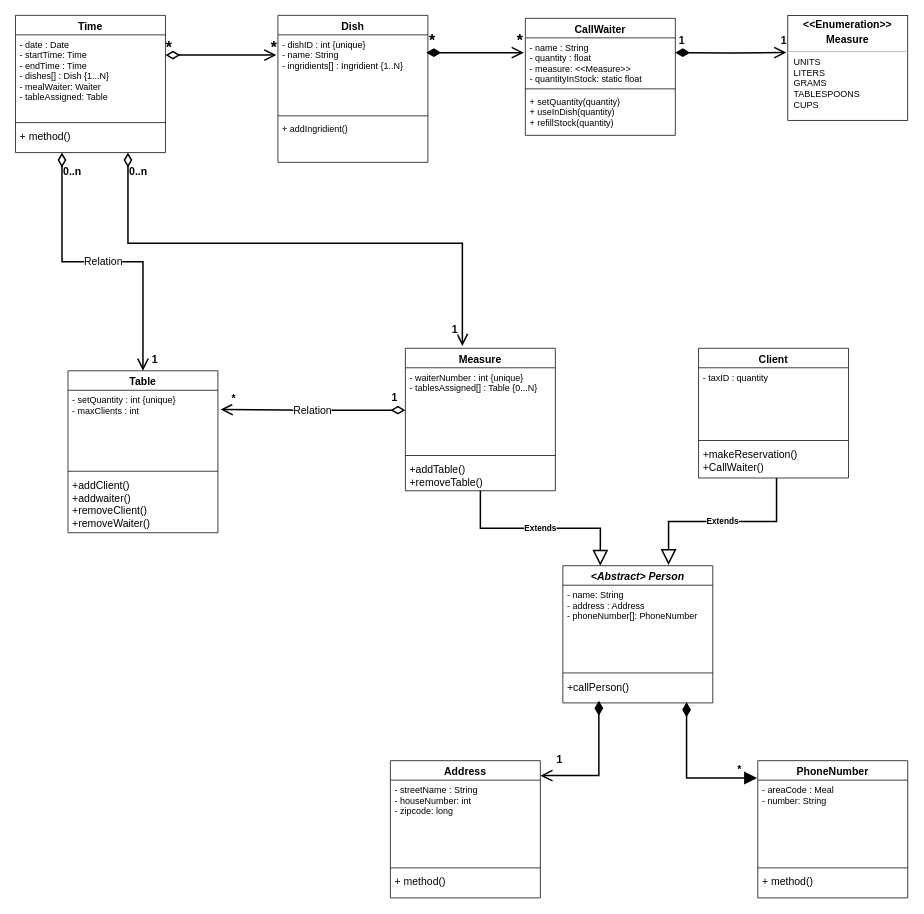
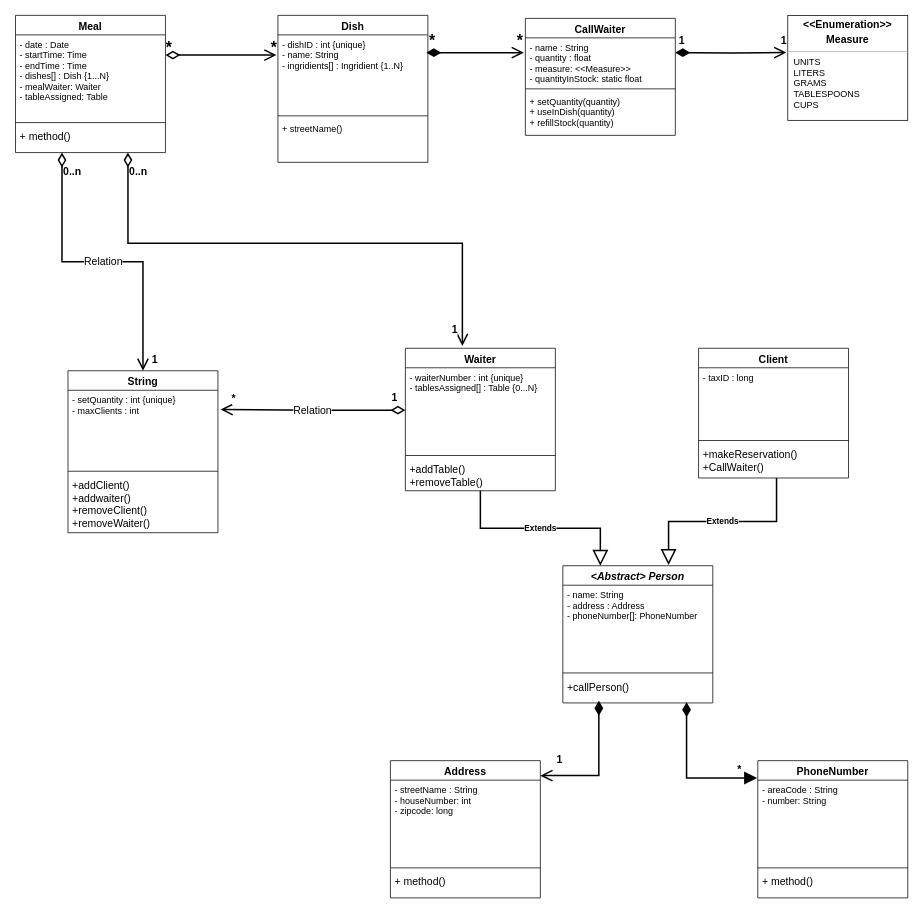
(90, 27) -> (90, 27)
(321, 129) -> (316, 129)
(480, 360) -> (480, 360)
(742, 378) -> (732, 378)
(143, 382) -> (143, 382)
(799, 791) -> (804, 791)
